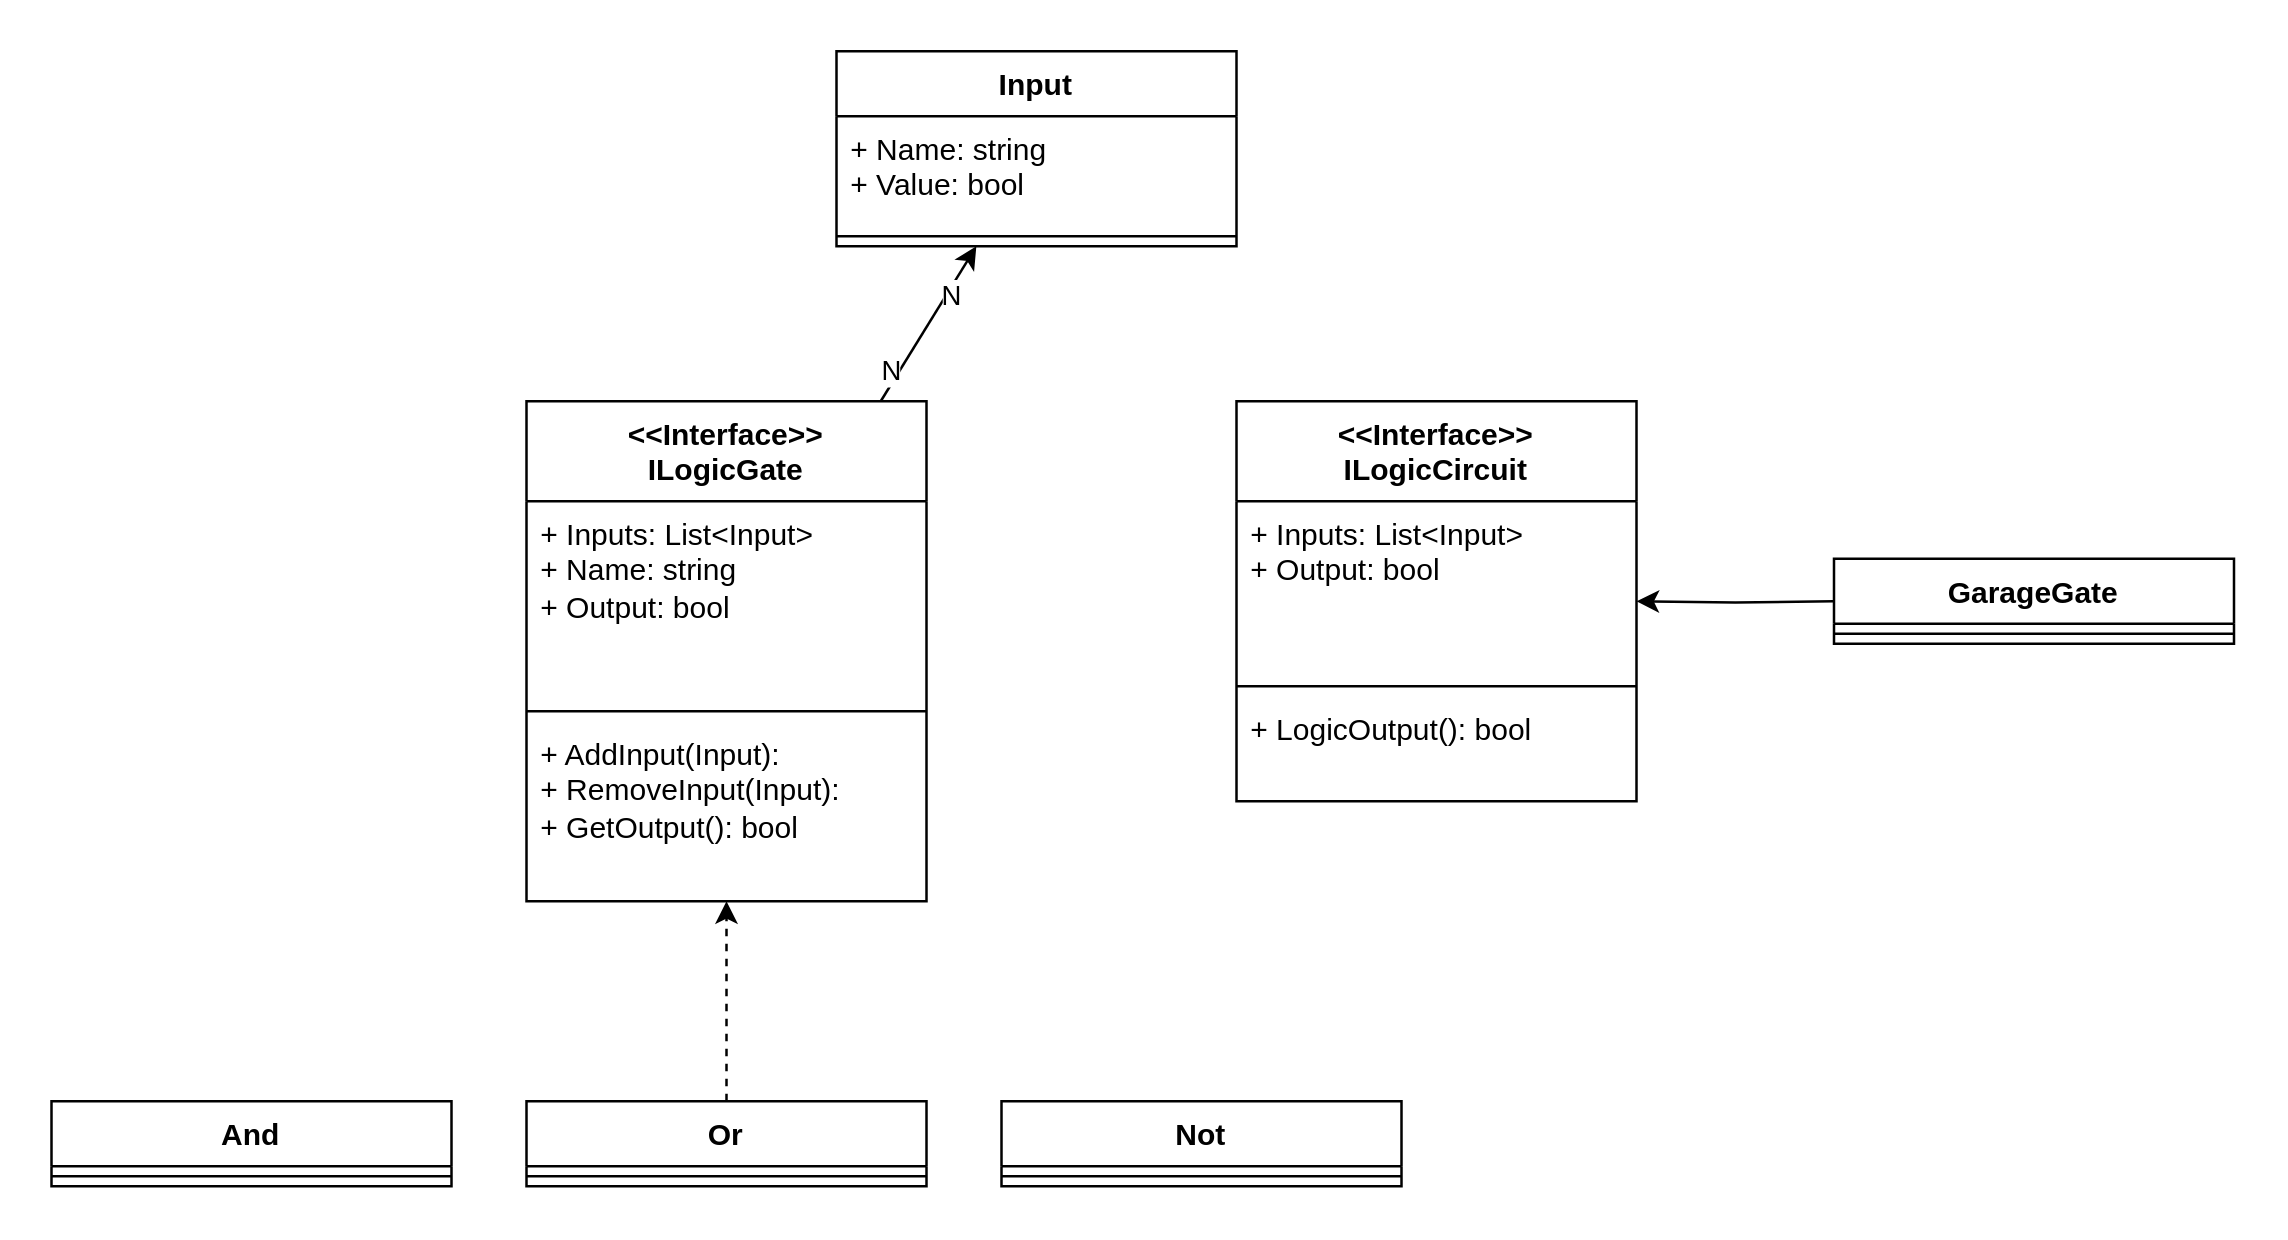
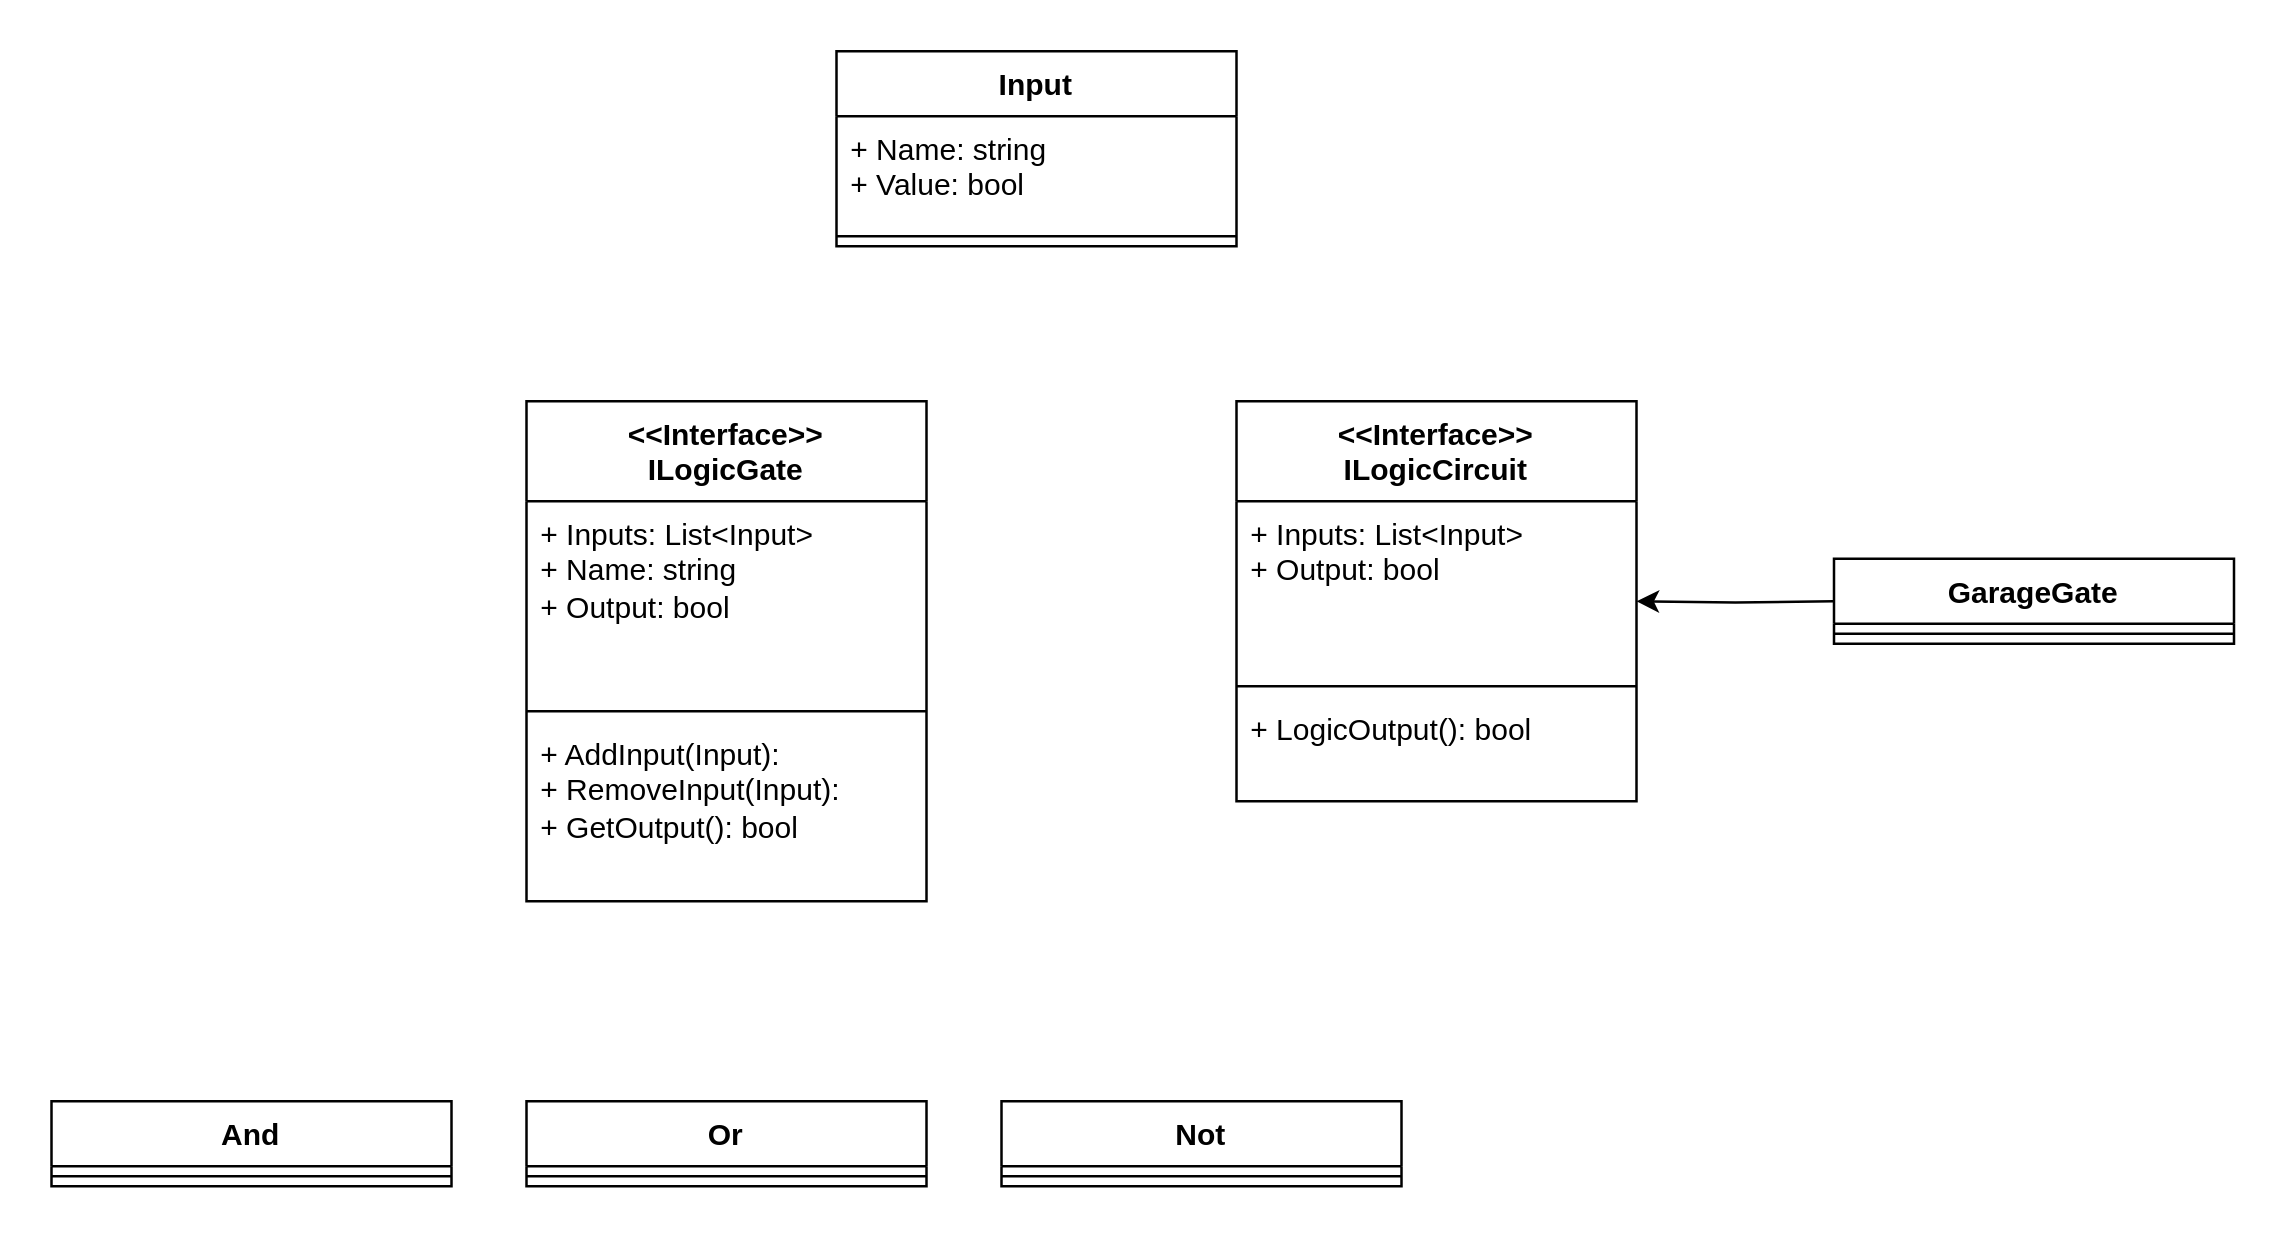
(915, 345) -> none
(726, 1009) -> none
